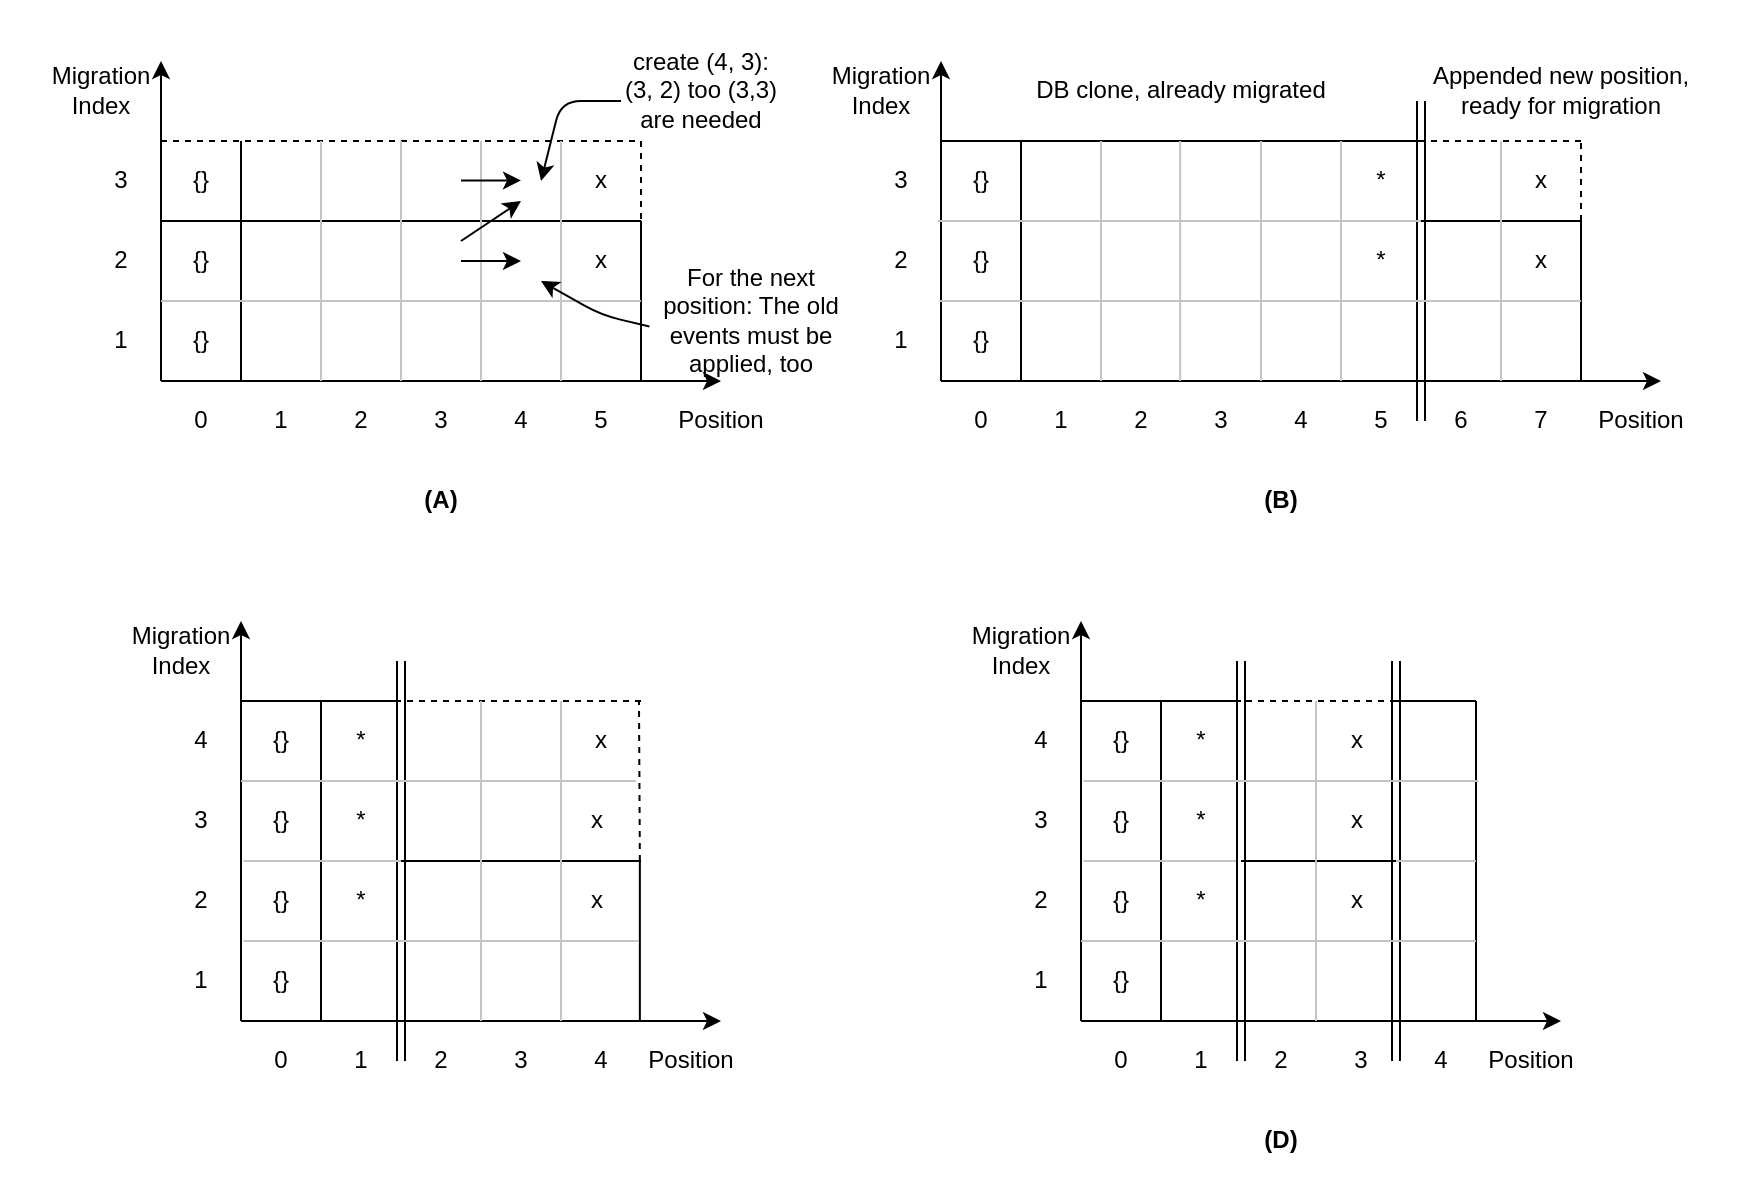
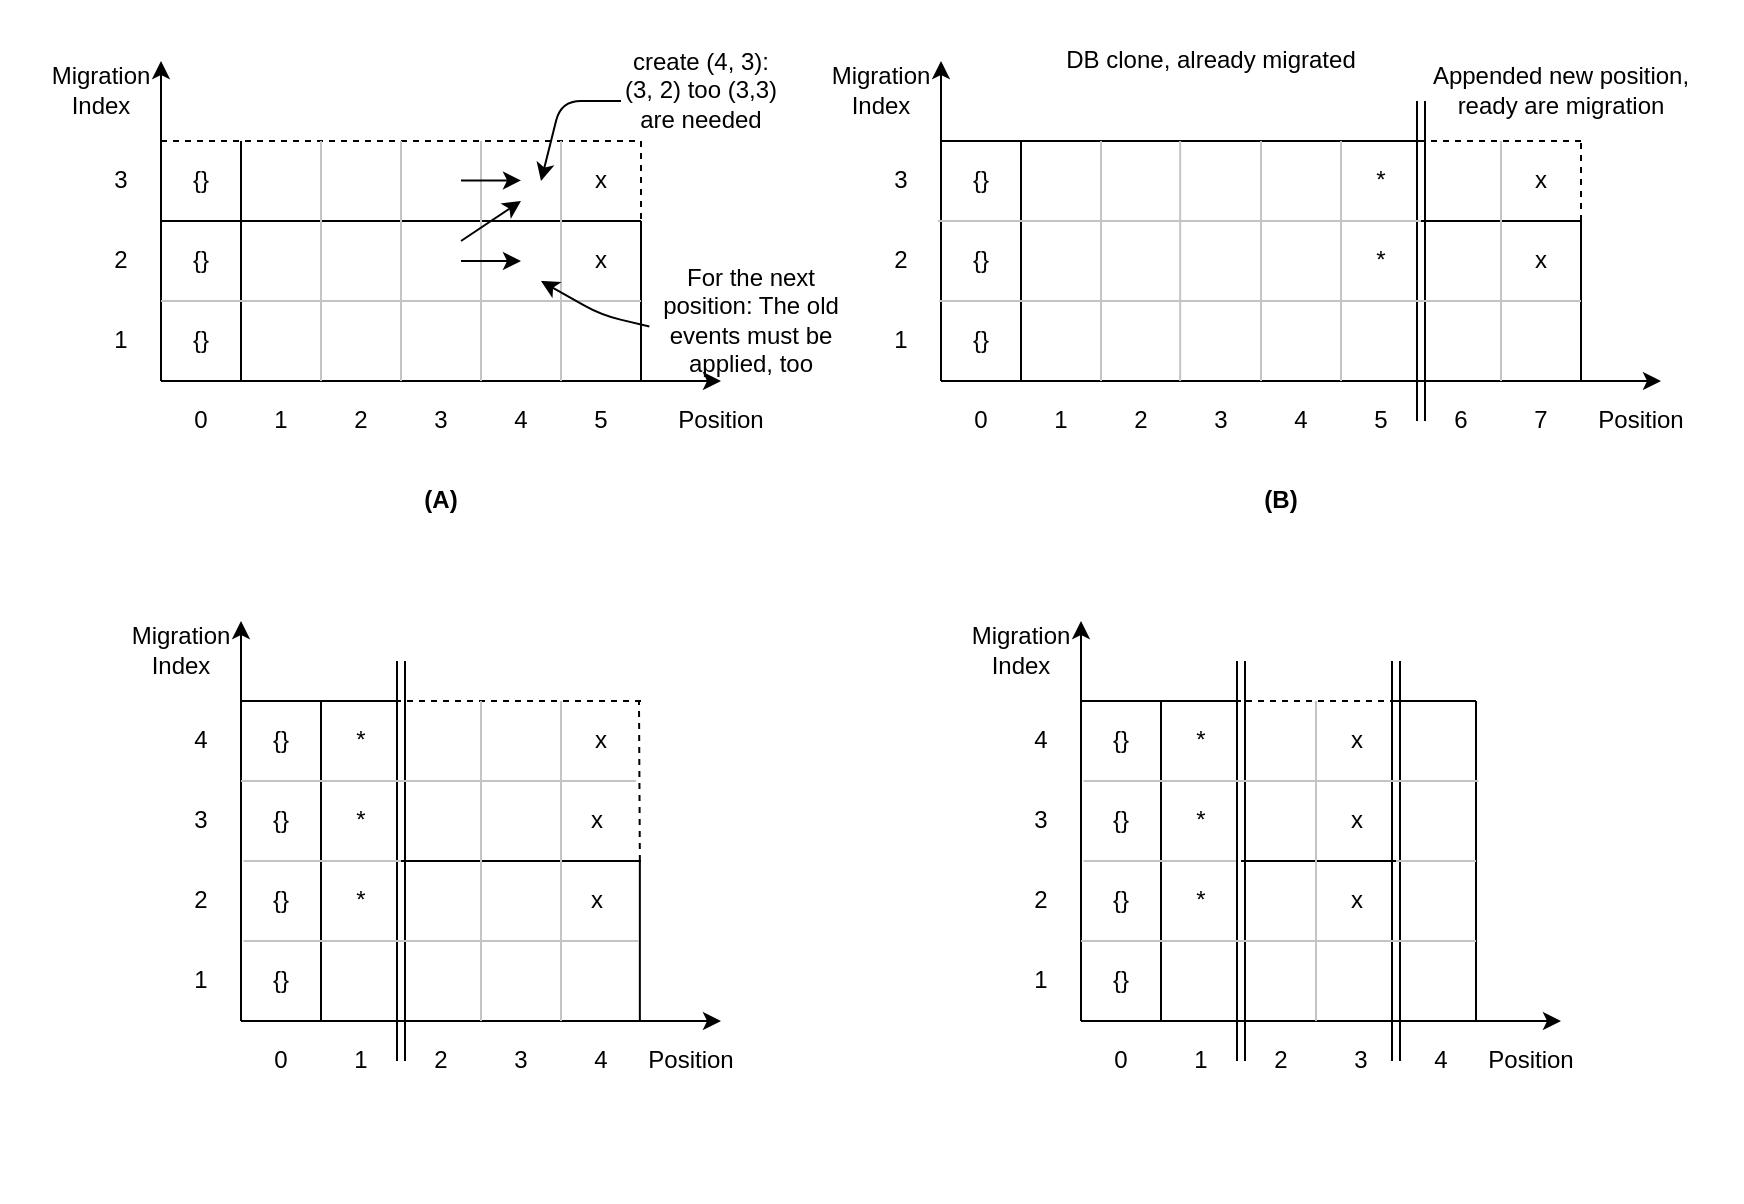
(1181, 91) -> (1211, 61)
(1562, 91) -> (1562, 91)
(1281, 1141) -> none
